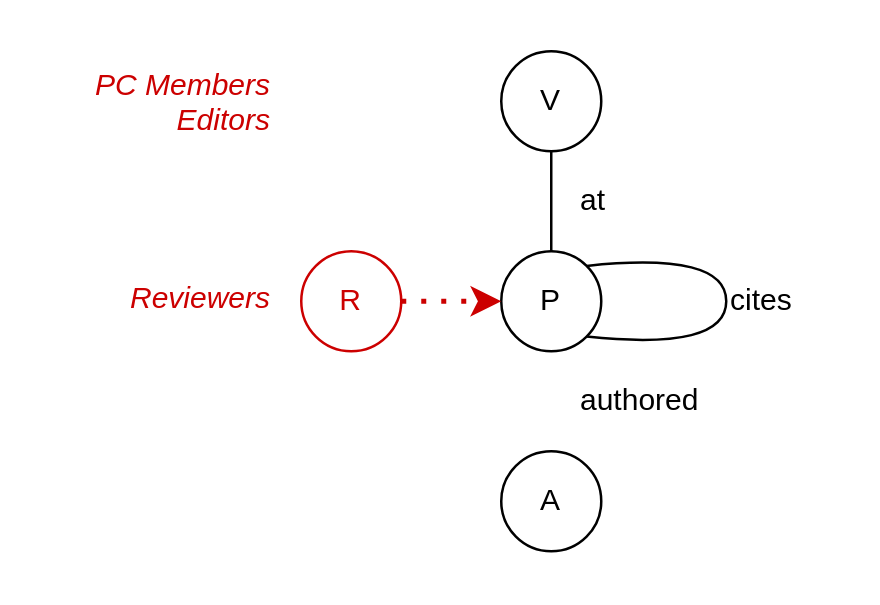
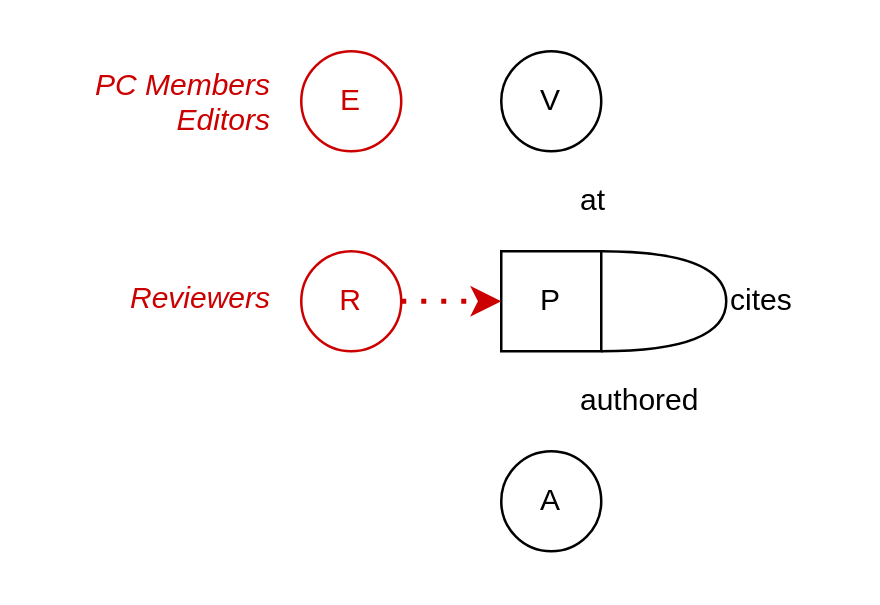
none -> (351, 101)
(551, 201) -> none
(551, 301) -> (551, 301)
